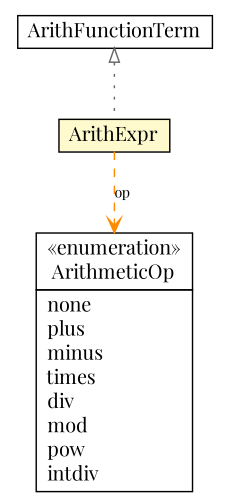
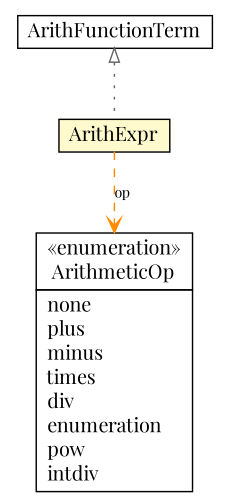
(68, 426) -> (104, 426)
